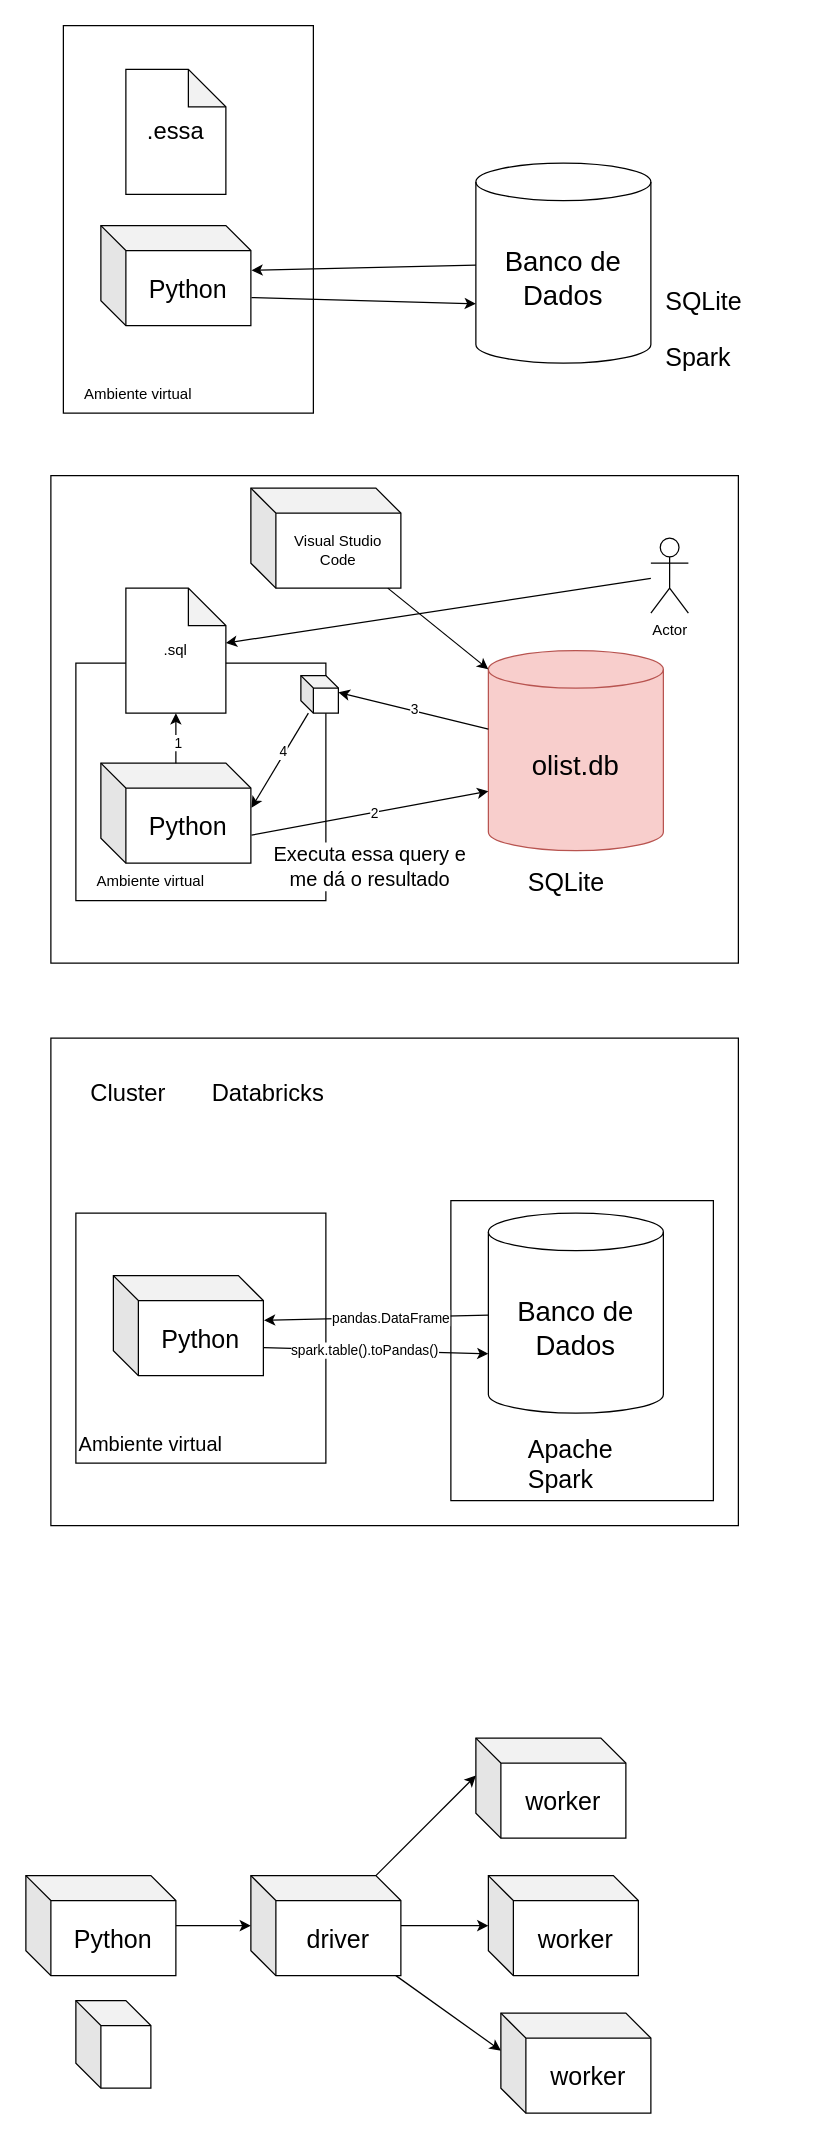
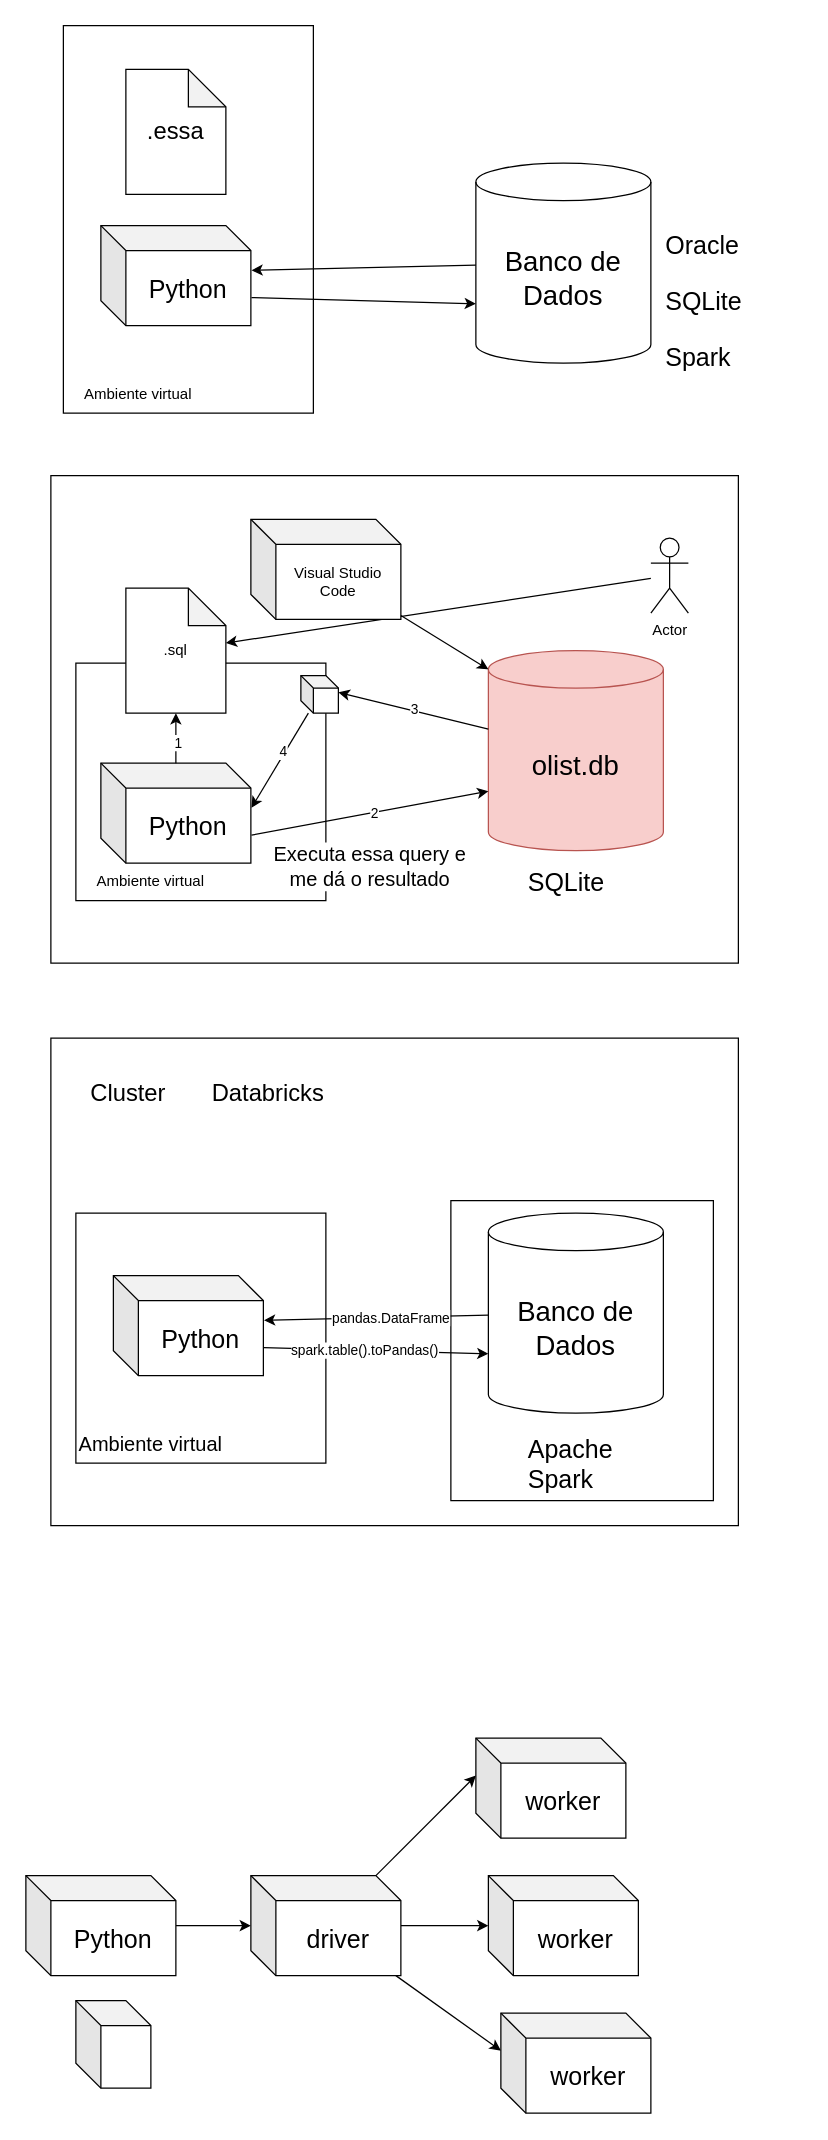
none -> (732, 244)
(326, 538) -> (326, 569)
